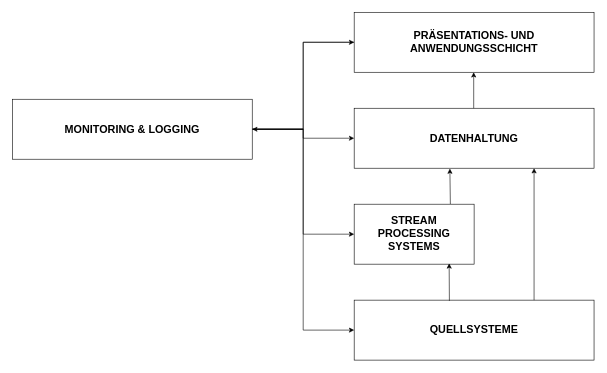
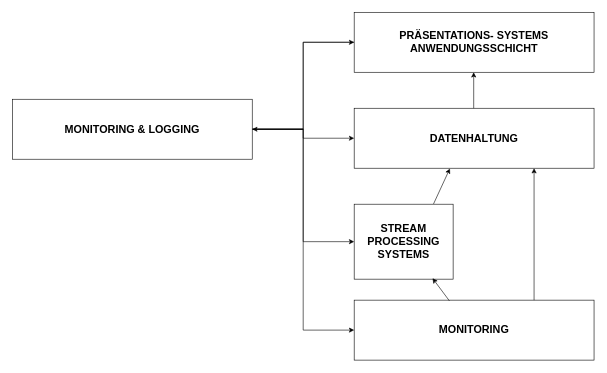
(474, 42) -> (474, 42)
(414, 234) -> (404, 242)
(474, 330) -> (474, 330)
